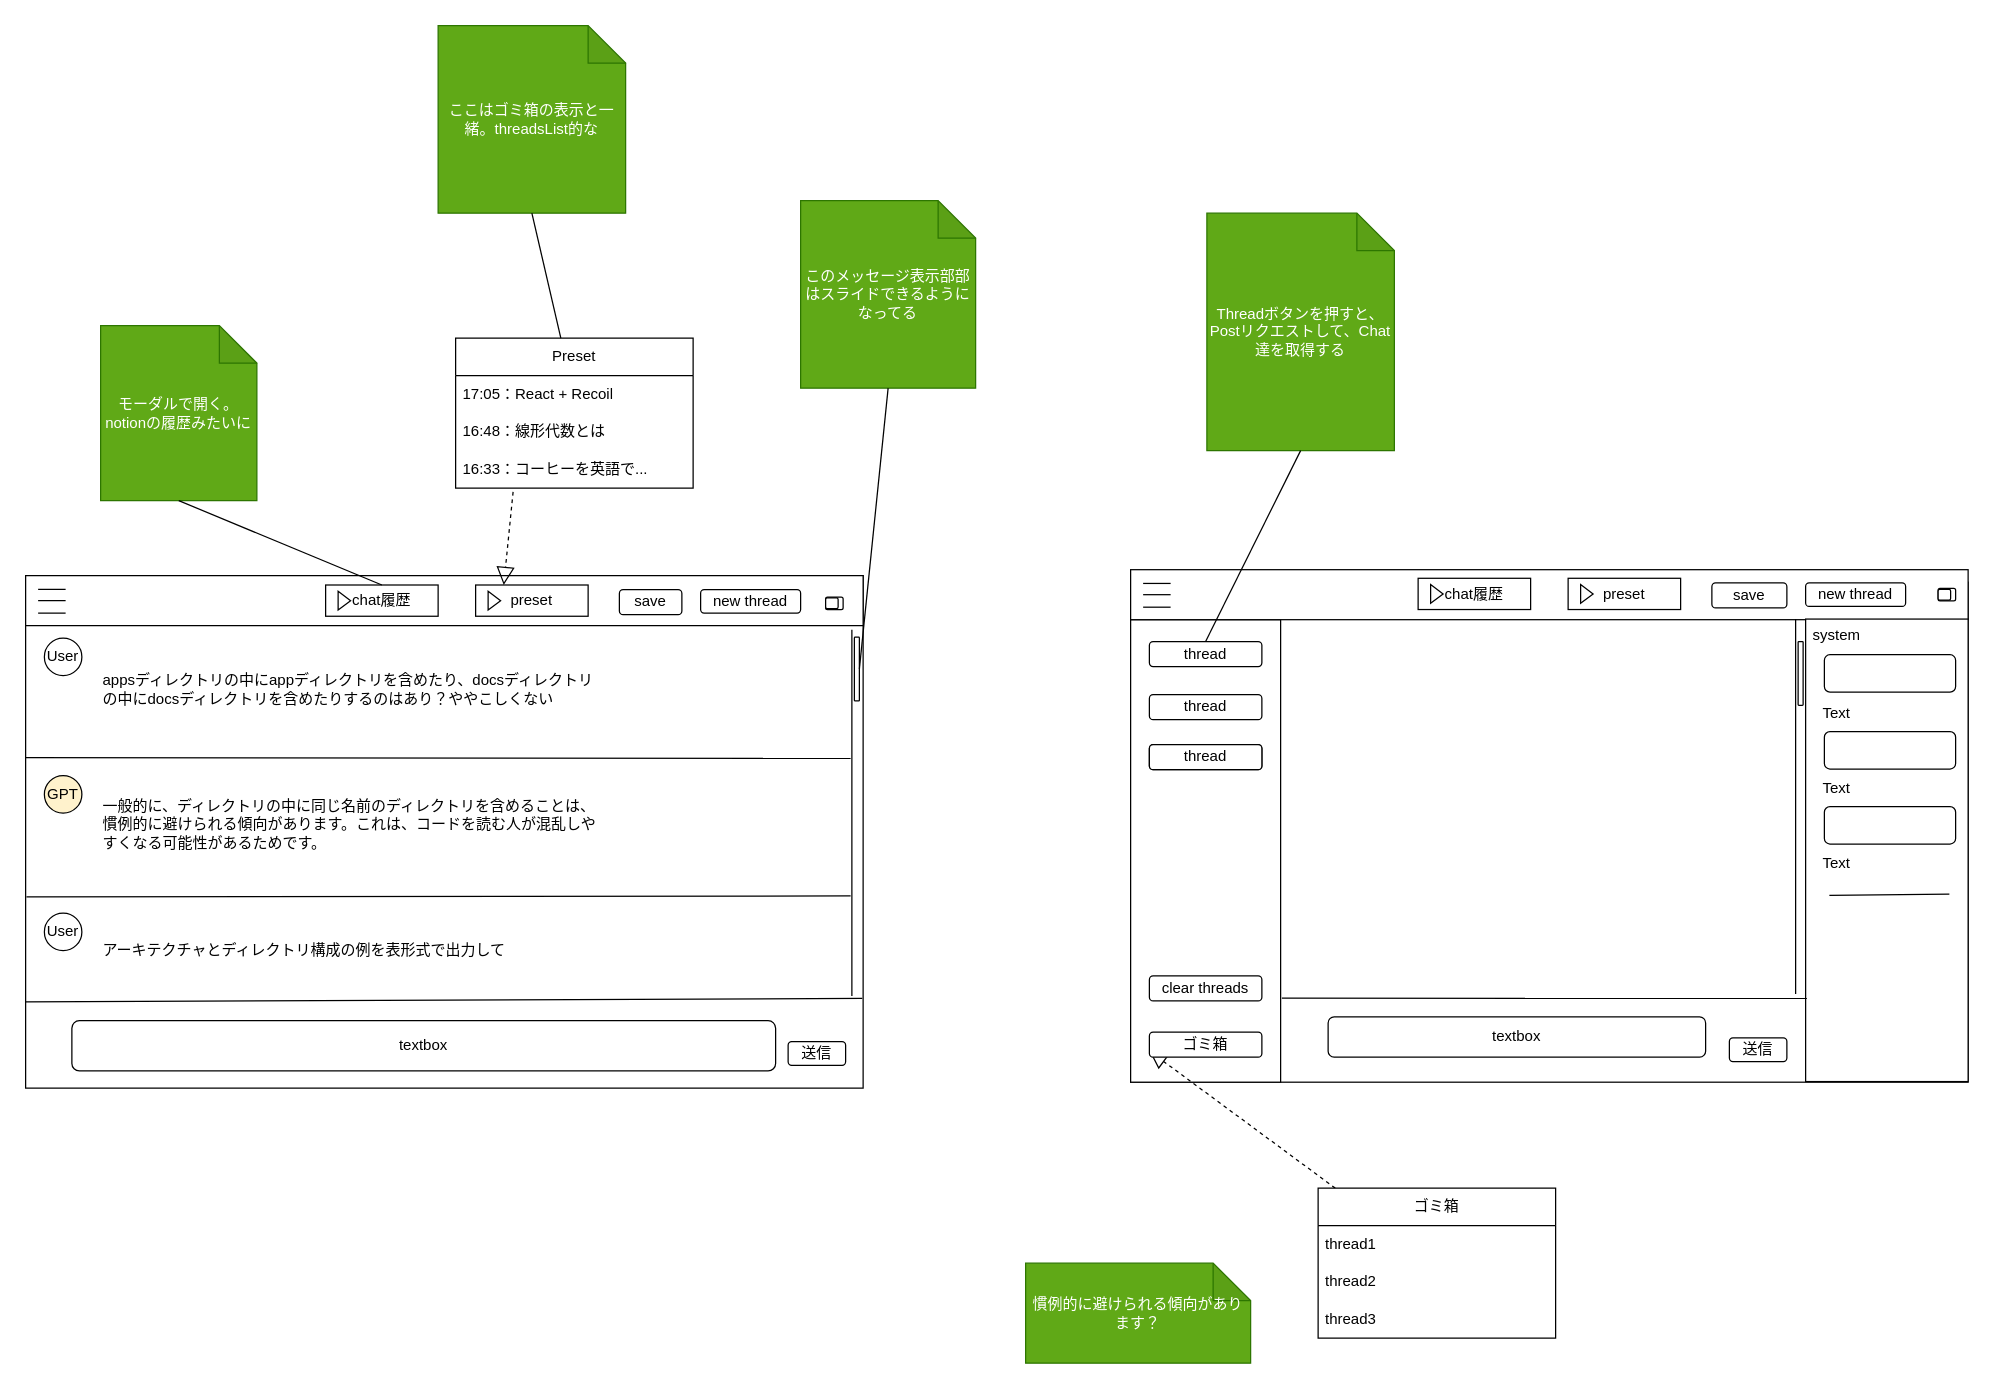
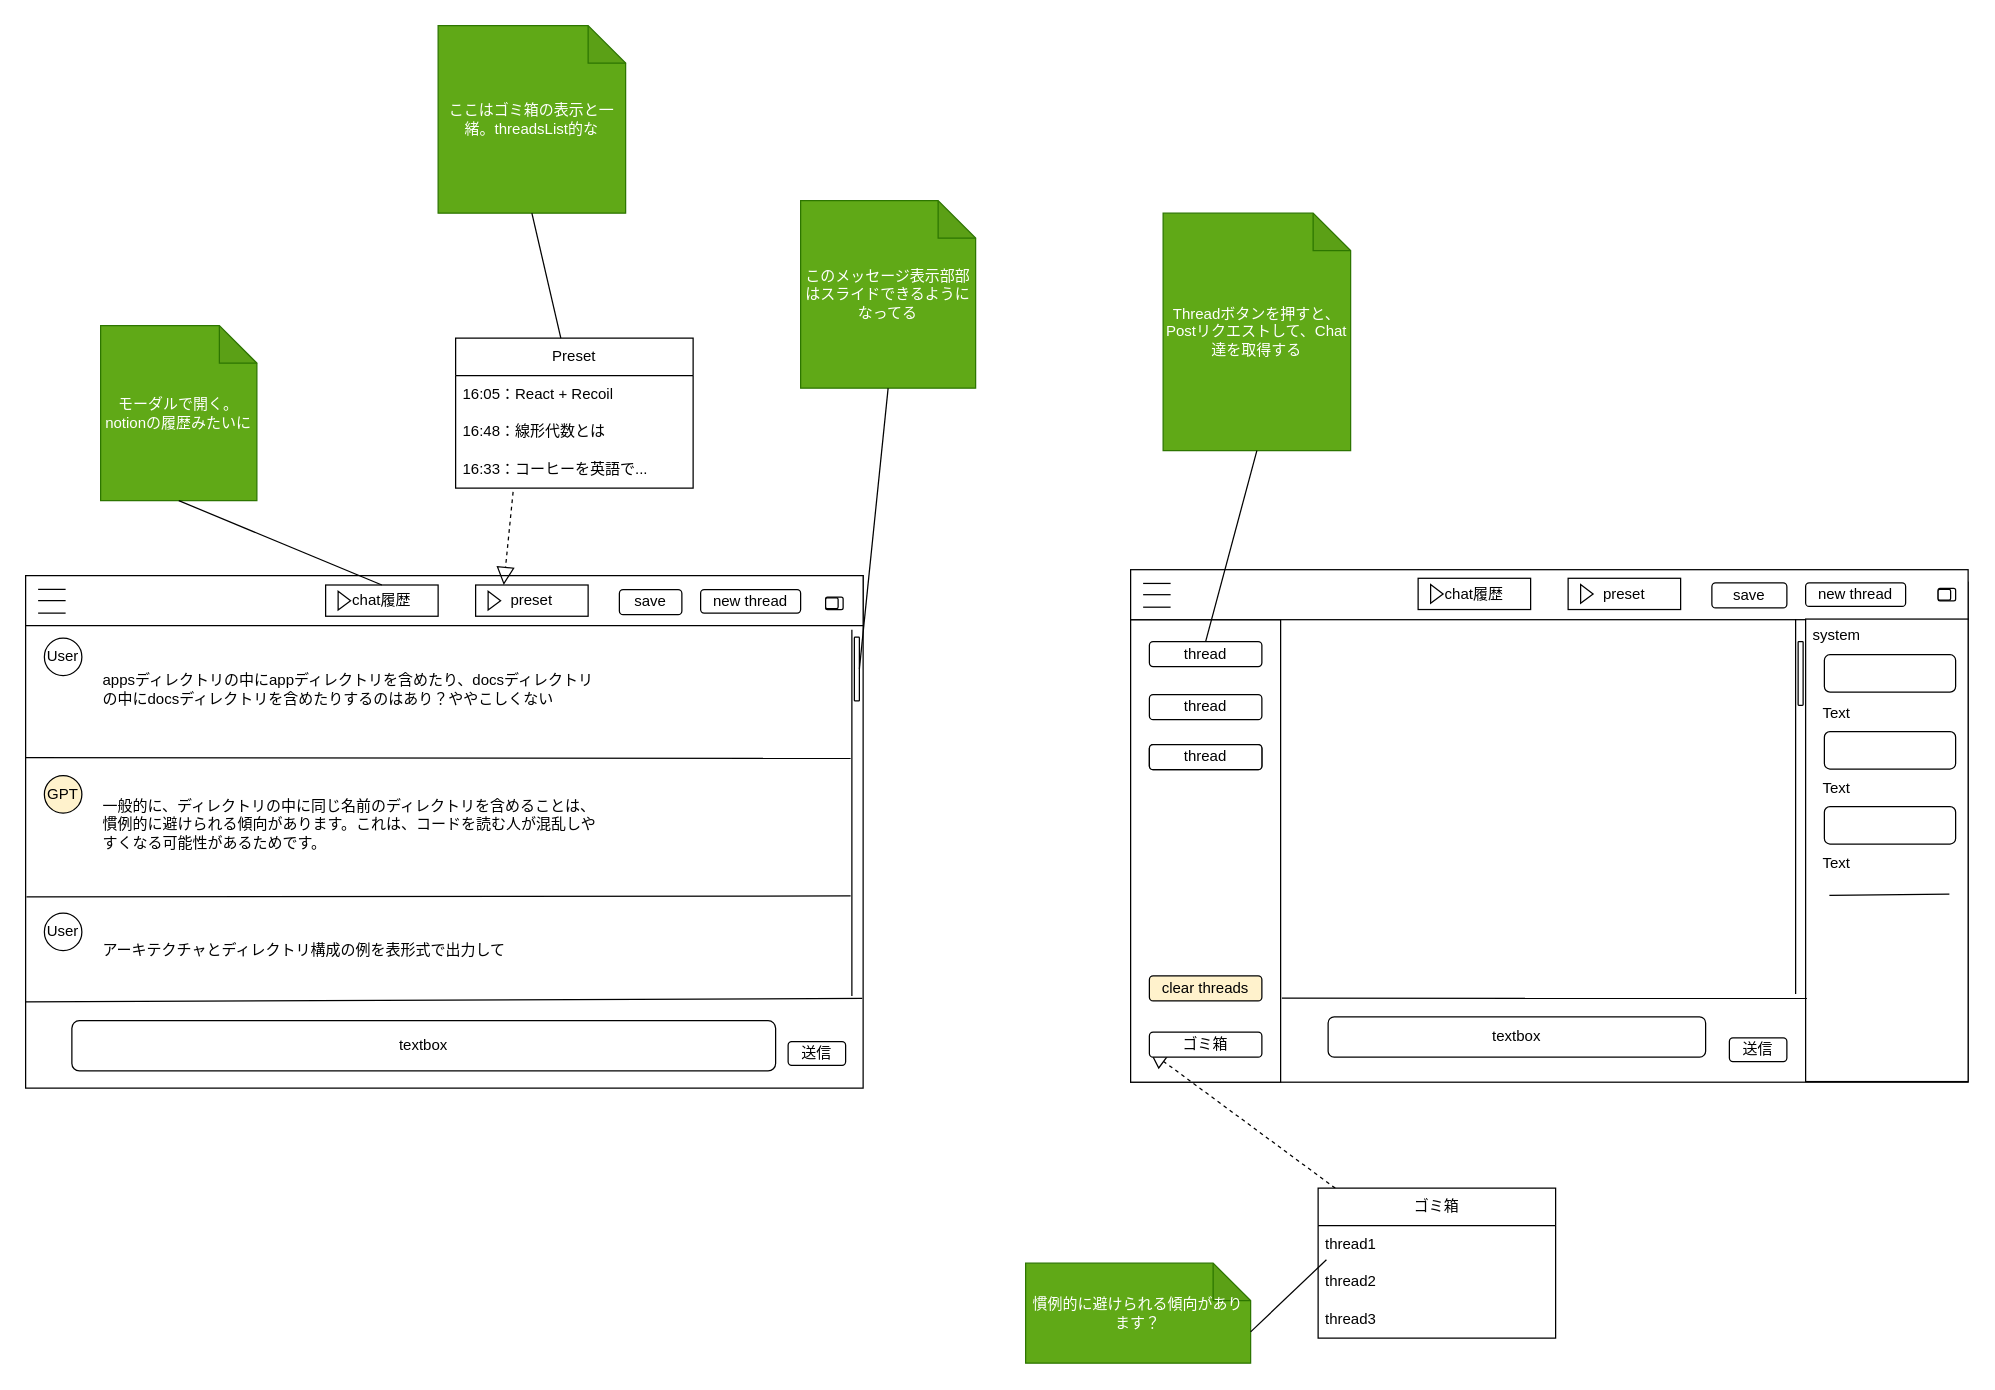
(1301, 332) -> (1257, 332)
(541, 394) -> (541, 394)
(1206, 988) -> (1206, 988)
none -> (1289, 1296)
